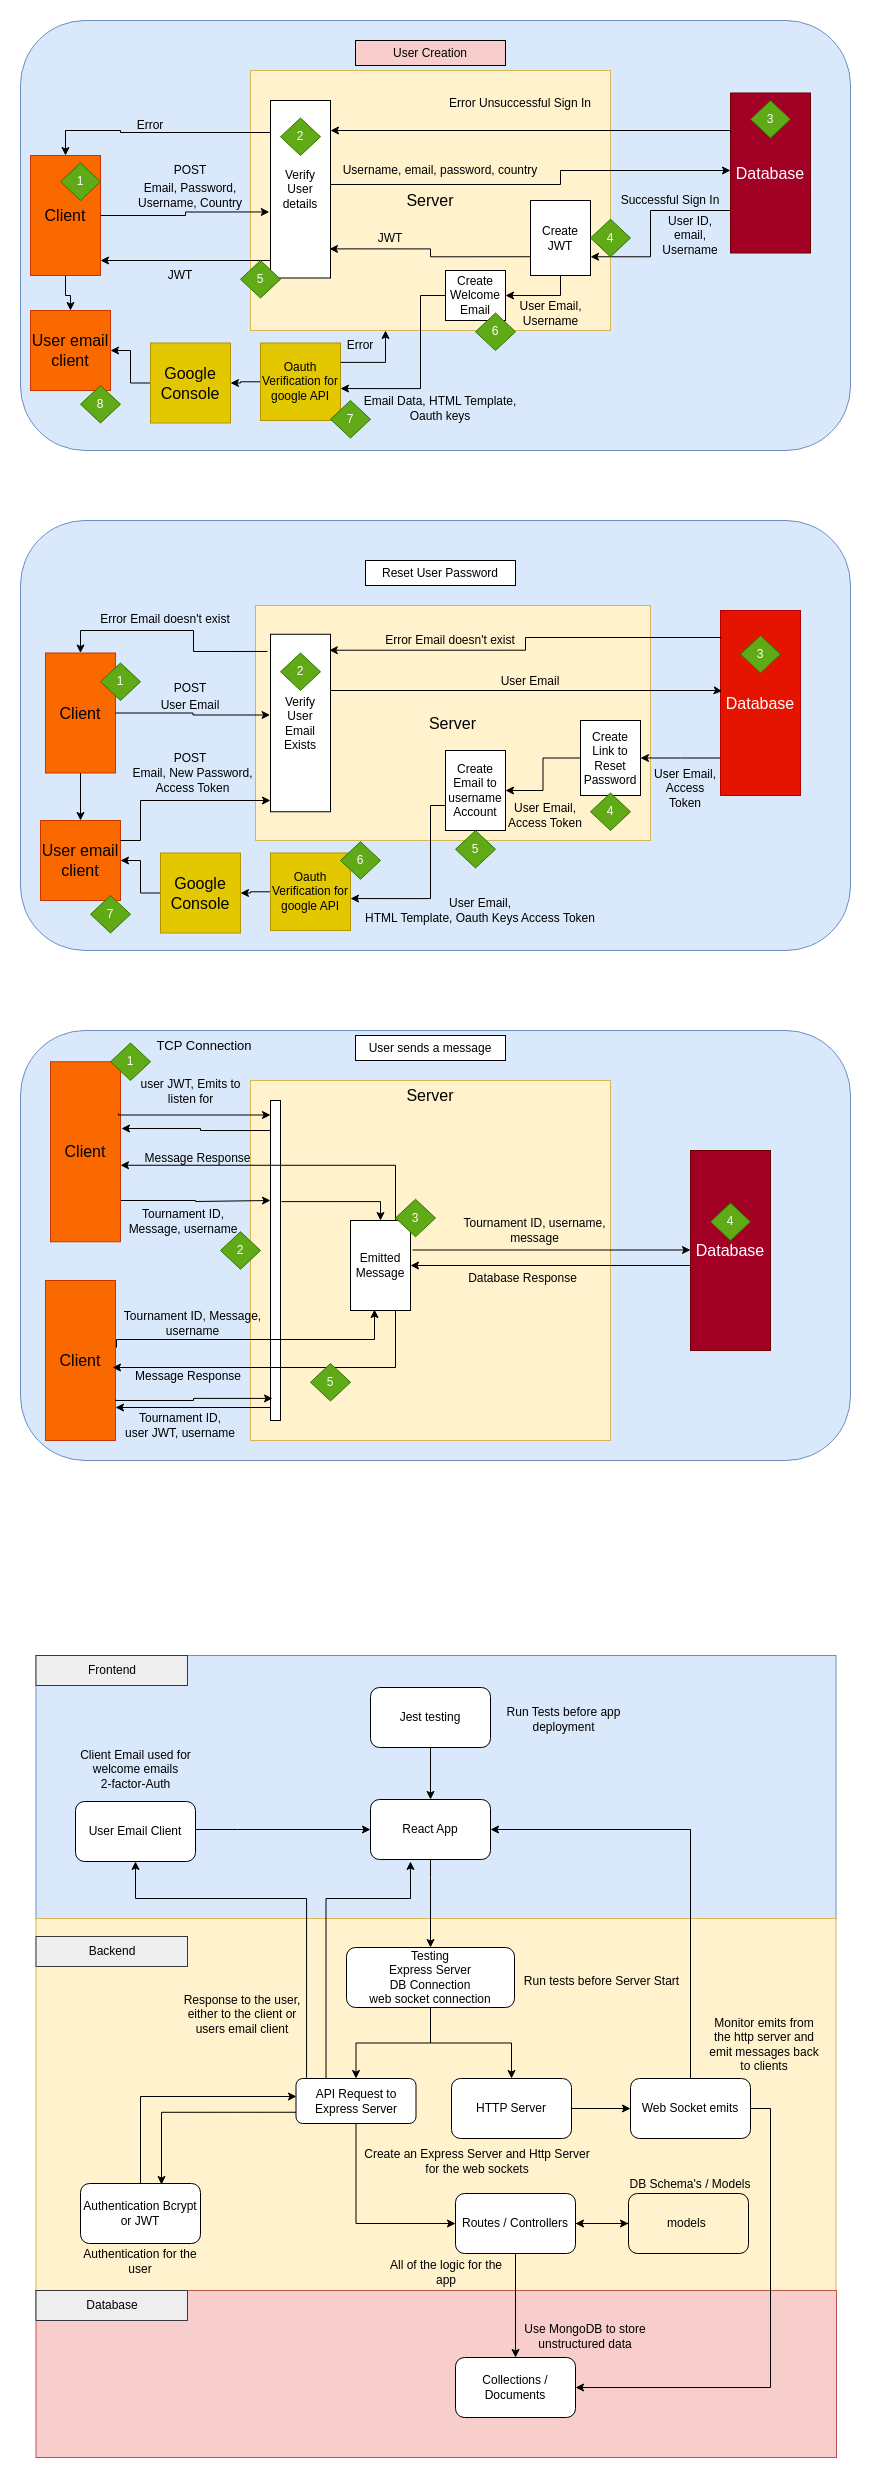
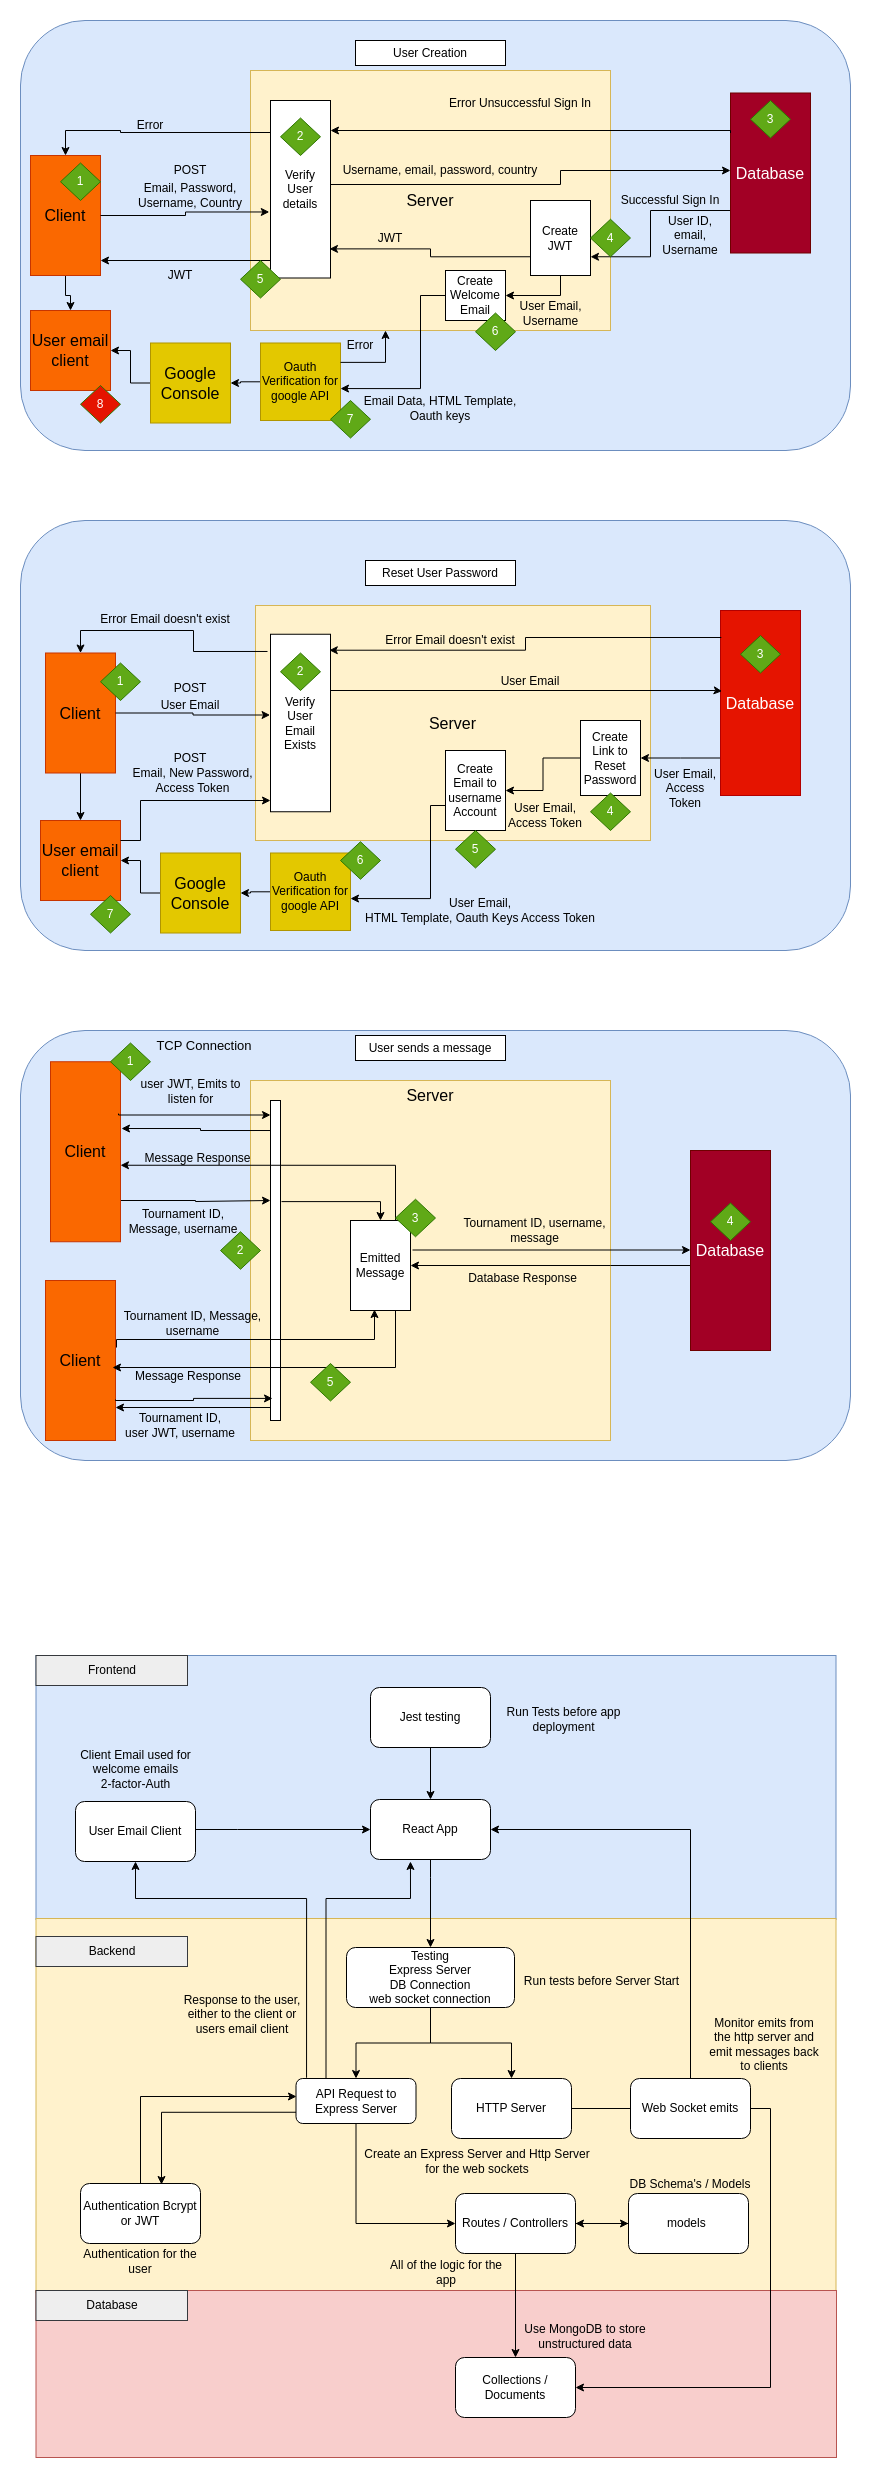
(431, 53) -> (431, 53)
(101, 404) -> (101, 404)
(622, 2109) -> (625, 2109)
(689, 2224) -> (689, 2224)
